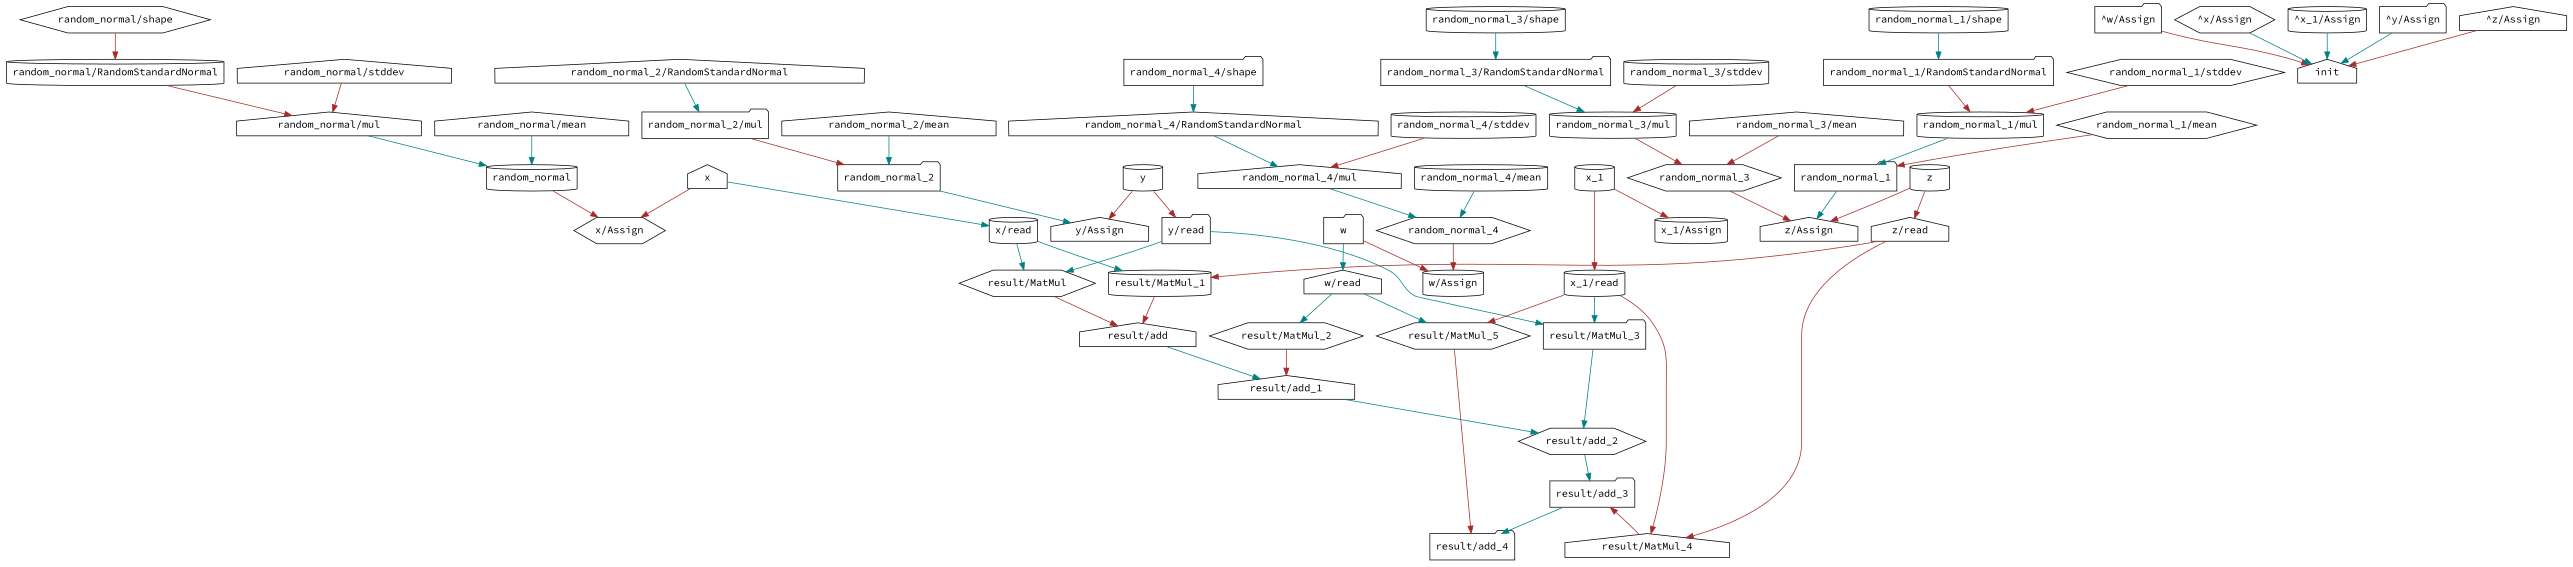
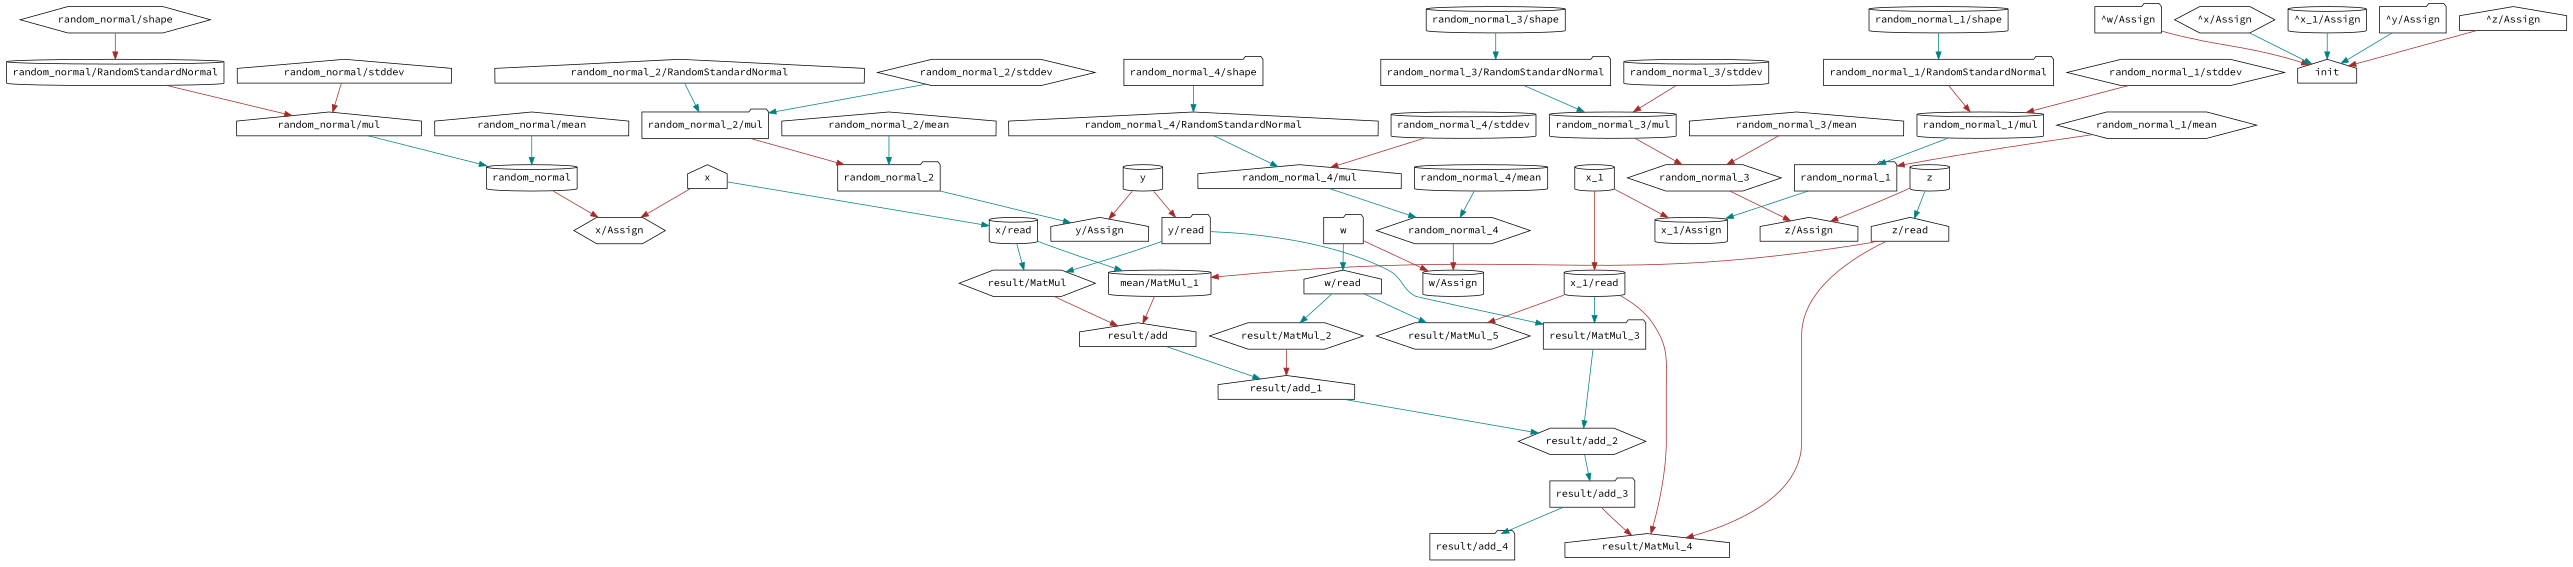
none -> (986, 72)
(1921, 201) -> (1921, 201)
(1829, 202) -> (1771, 203)
(1160, 283) -> (1160, 283)
(1462, 438) -> none
(1628, 523) -> (1614, 519)
